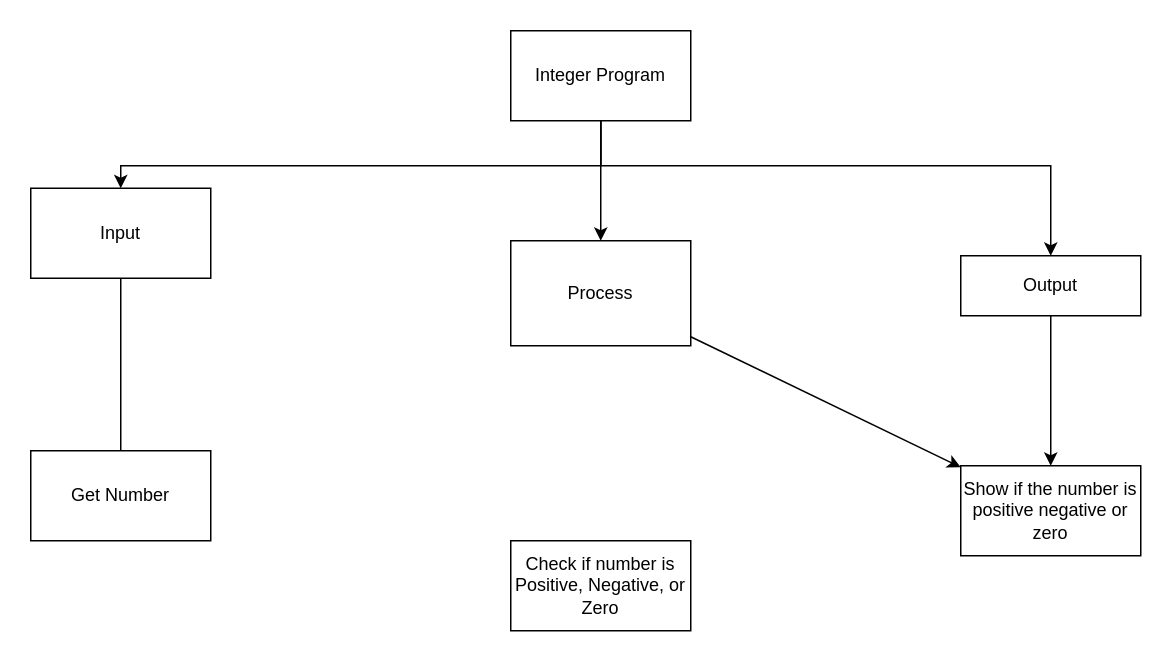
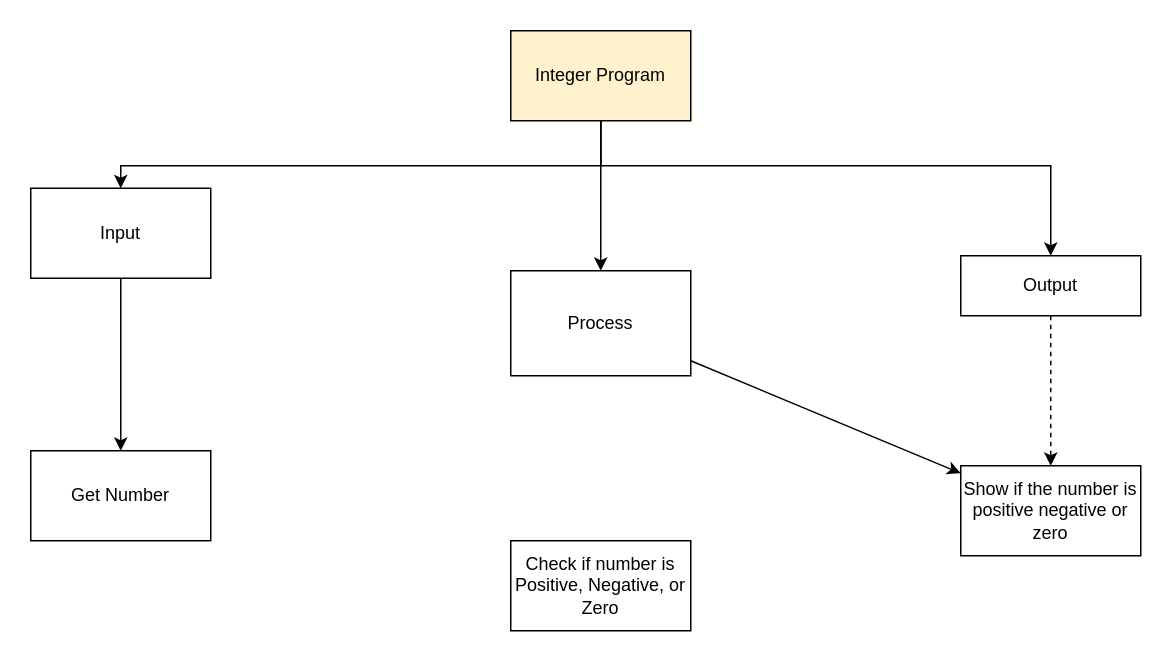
(601, 76) -> (601, 76)
(601, 293) -> (601, 323)
(1051, 385) -> (1051, 385)
(121, 443) -> (121, 439)
